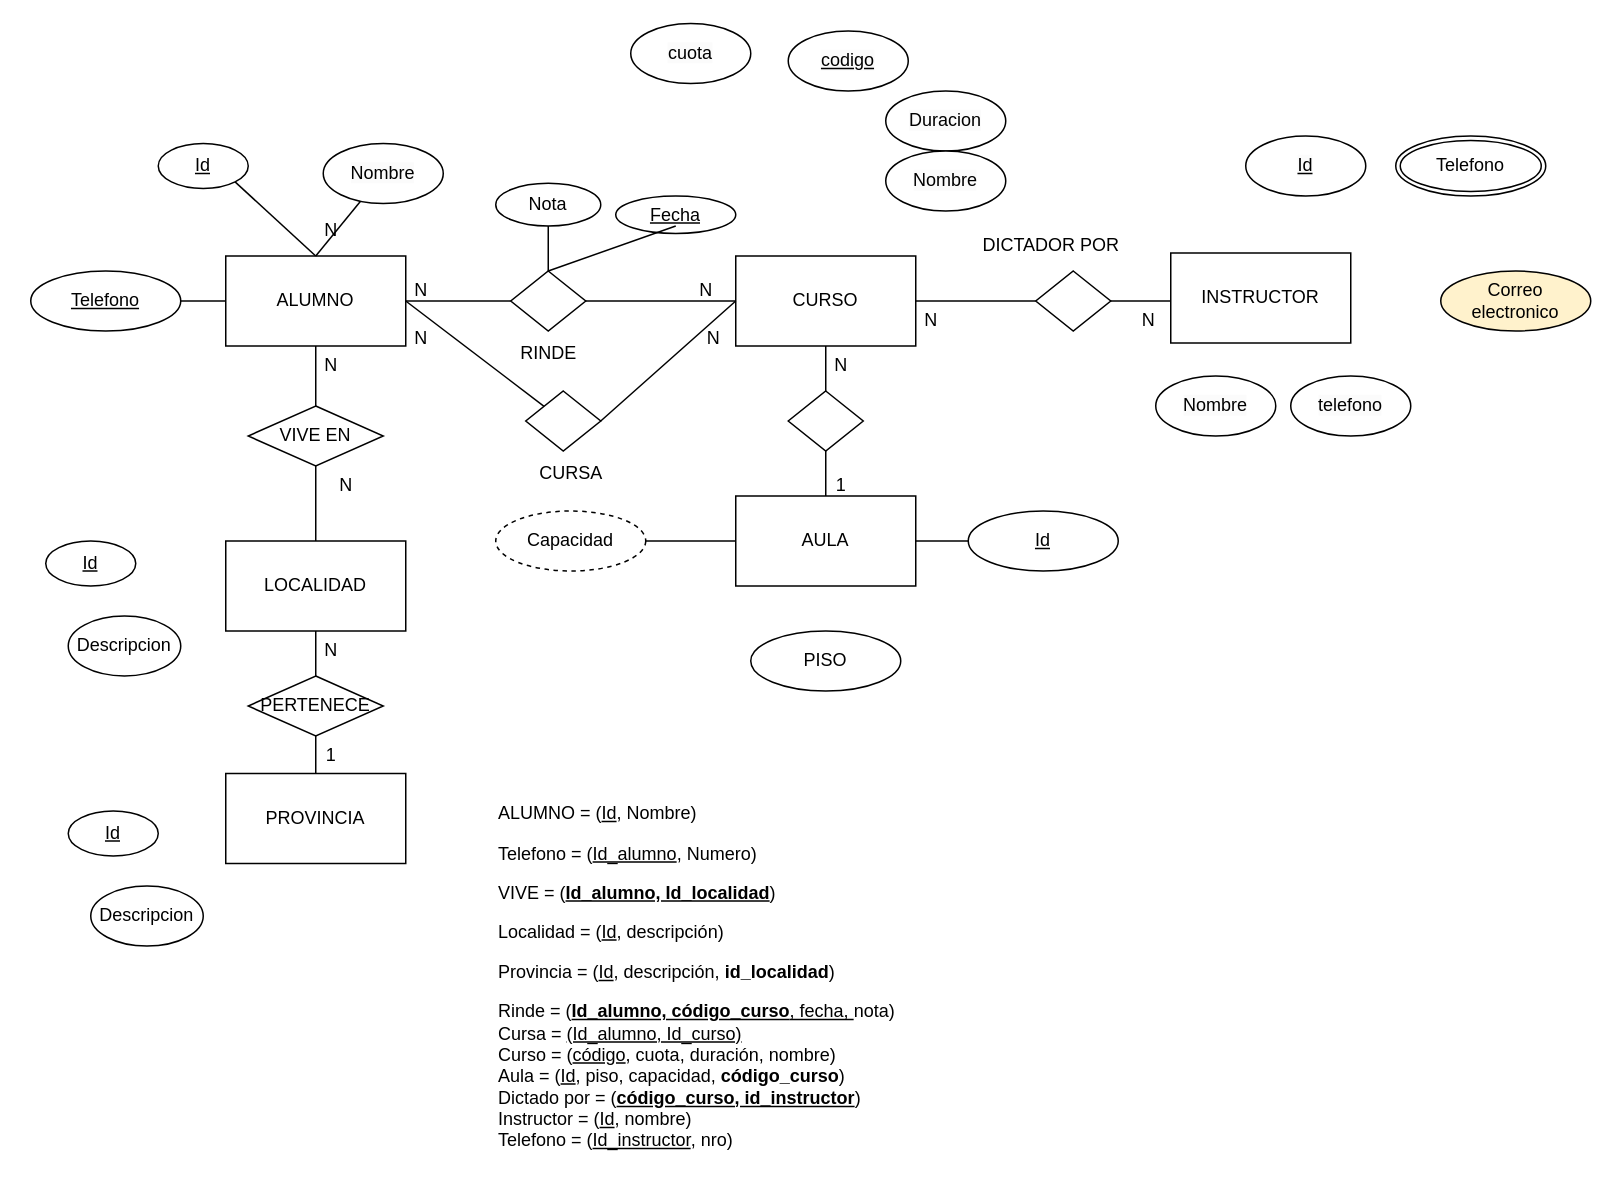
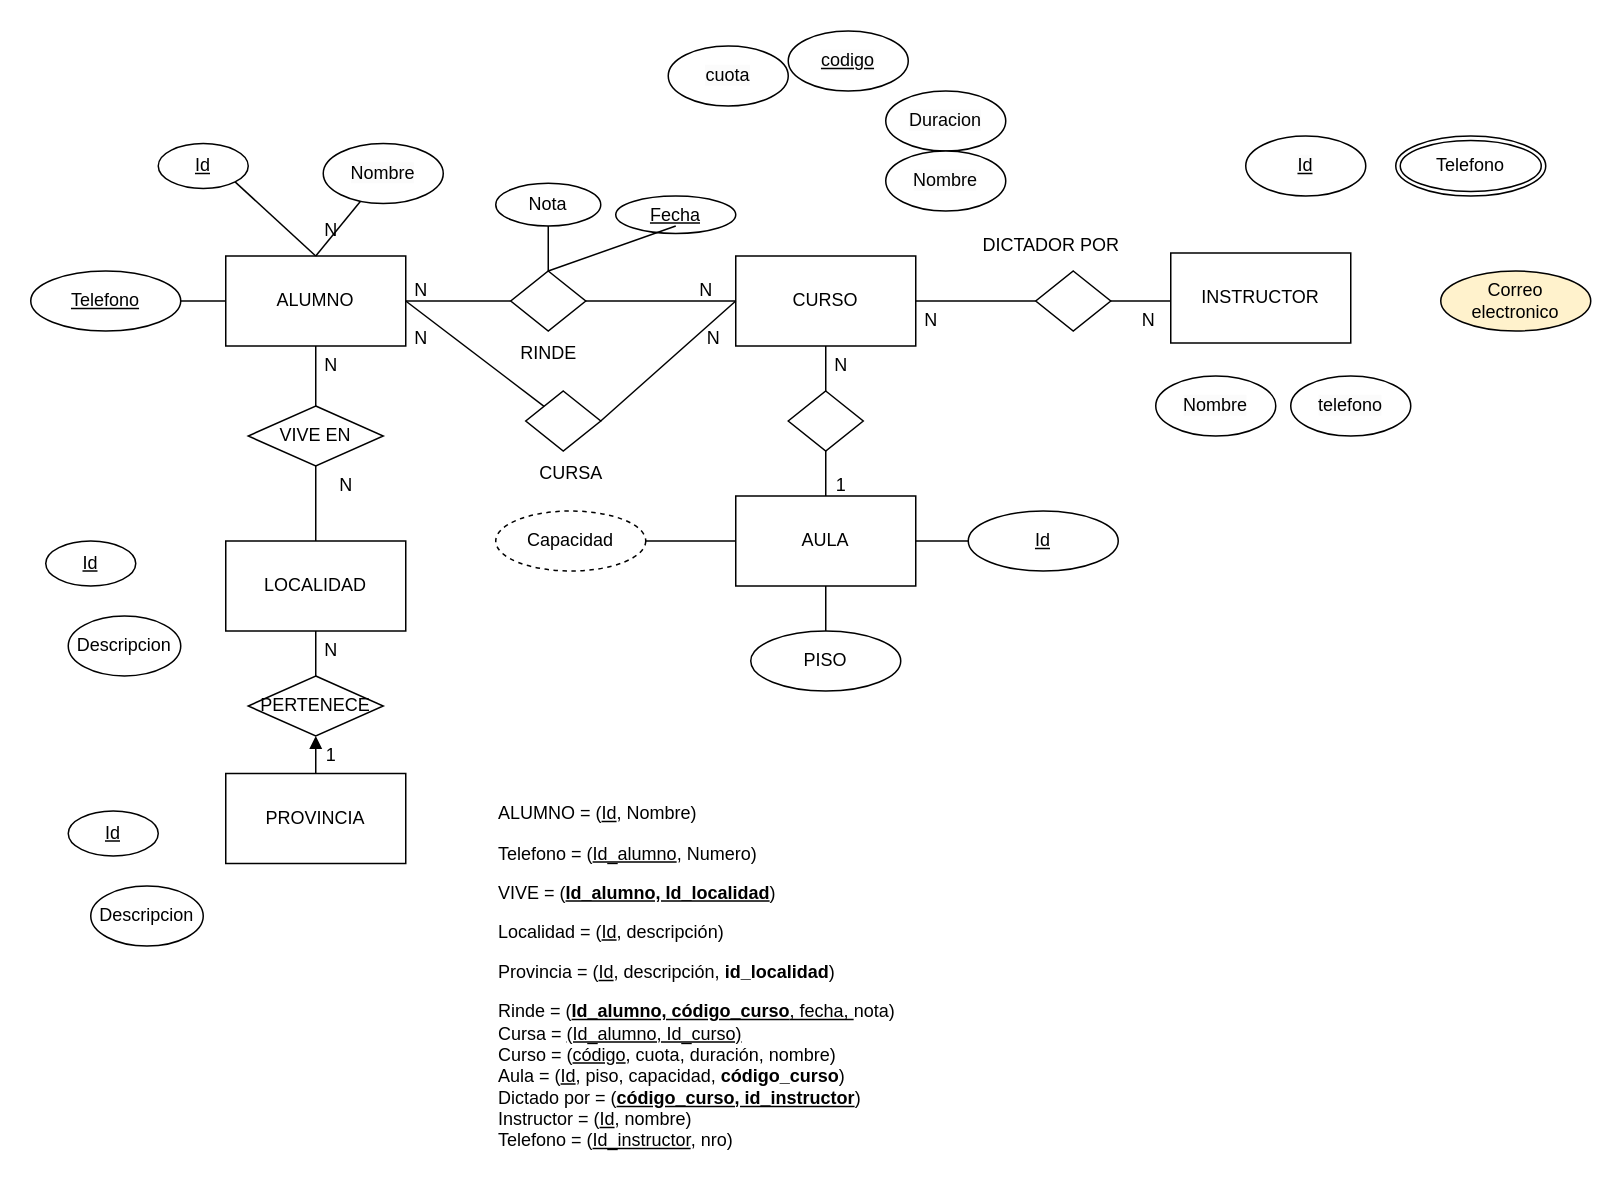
(691, 53) -> (728, 76)
none -> (826, 609)
(316, 744) -> (316, 749)
